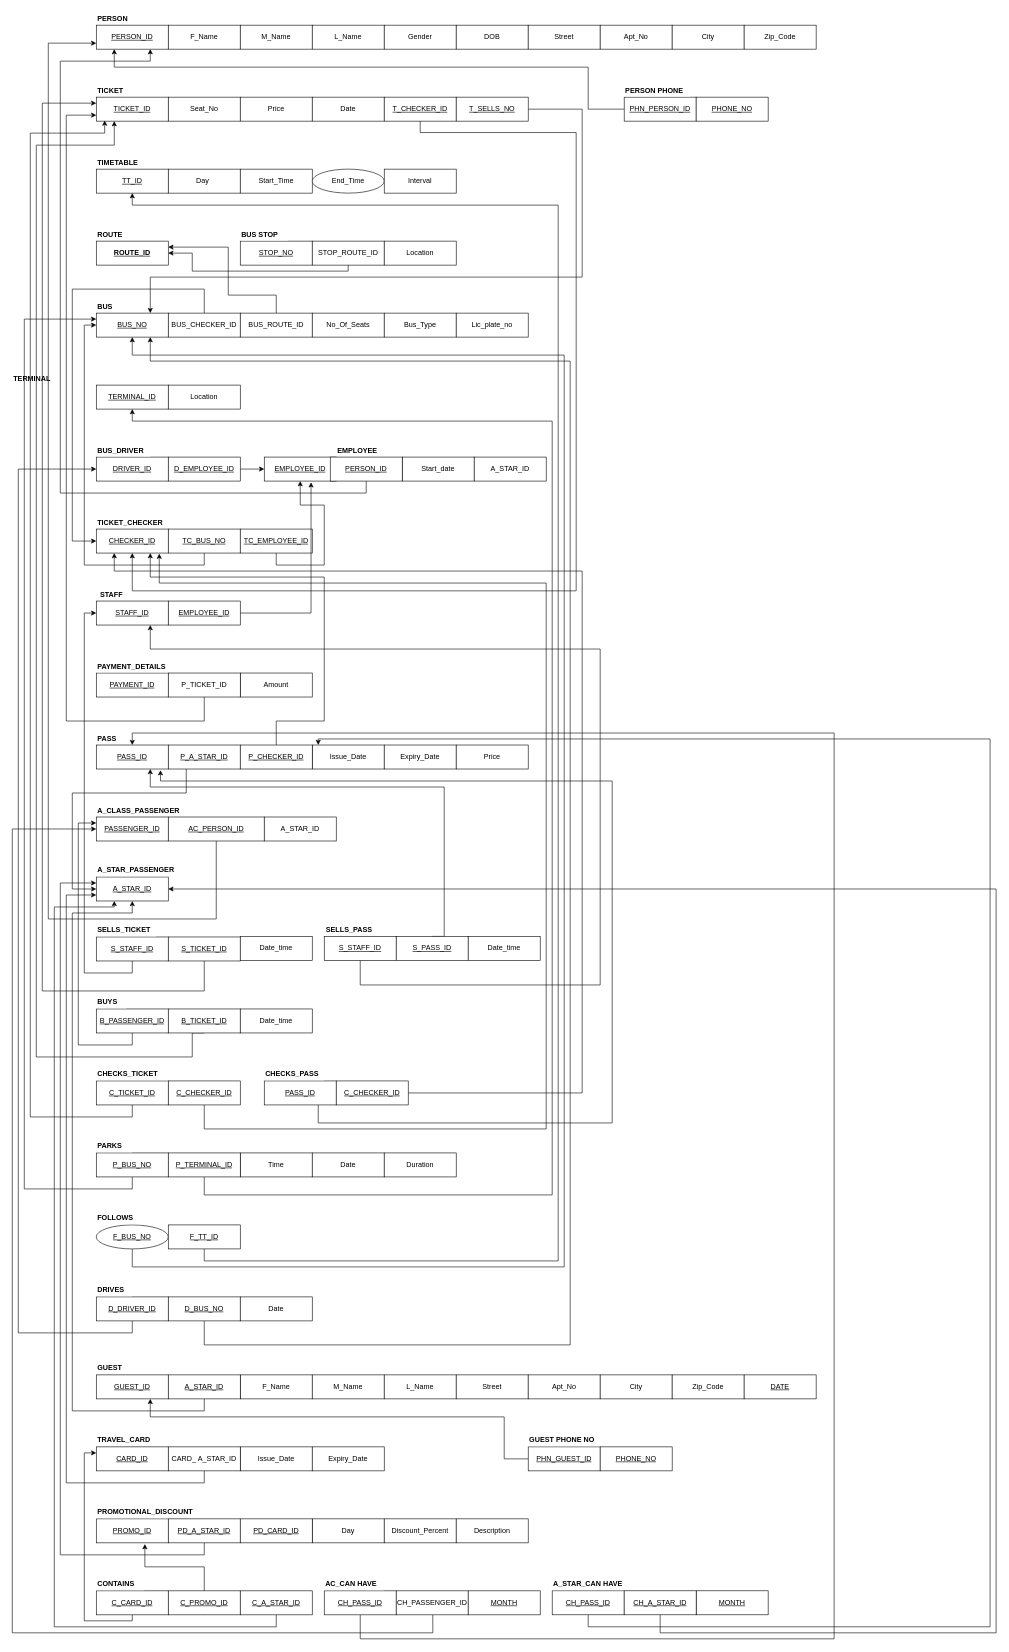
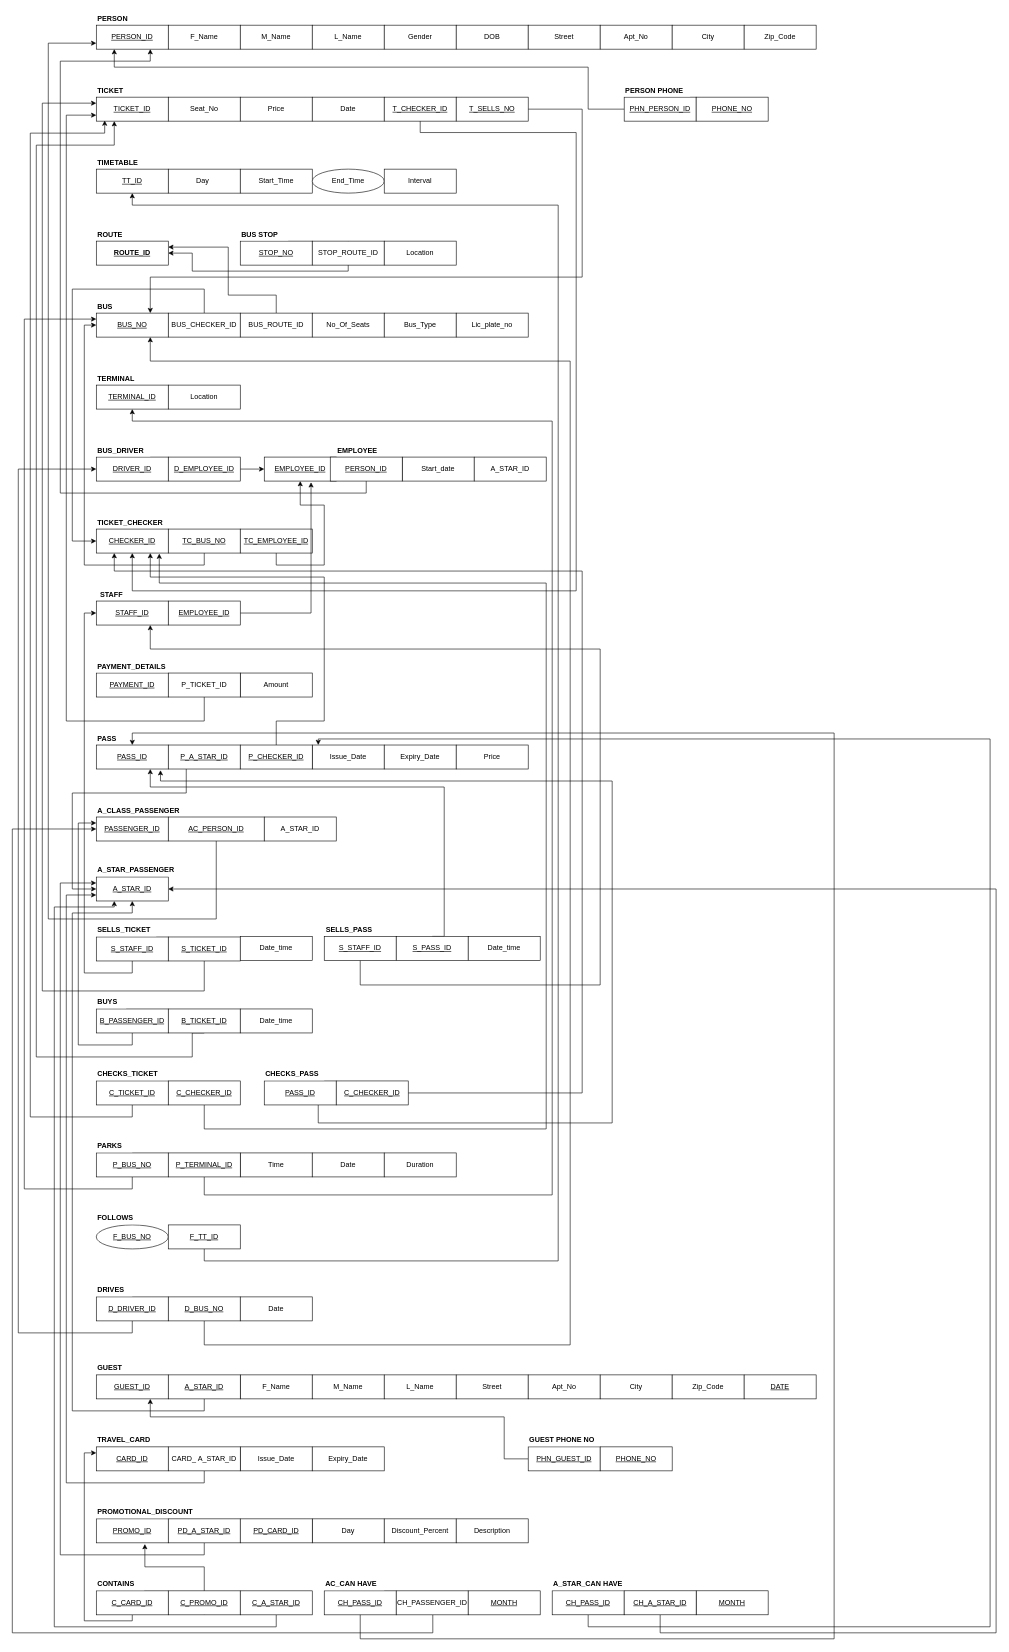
(36, 378) -> (120, 378)
(132, 1266) -> none
